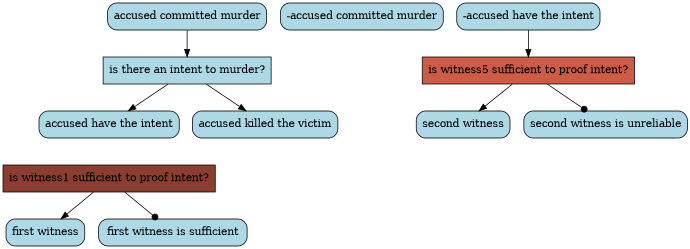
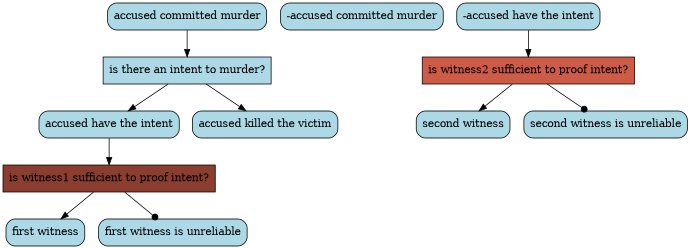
(528, 70) -> (528, 70)
none -> (109, 148)
(173, 232) -> (173, 232)
